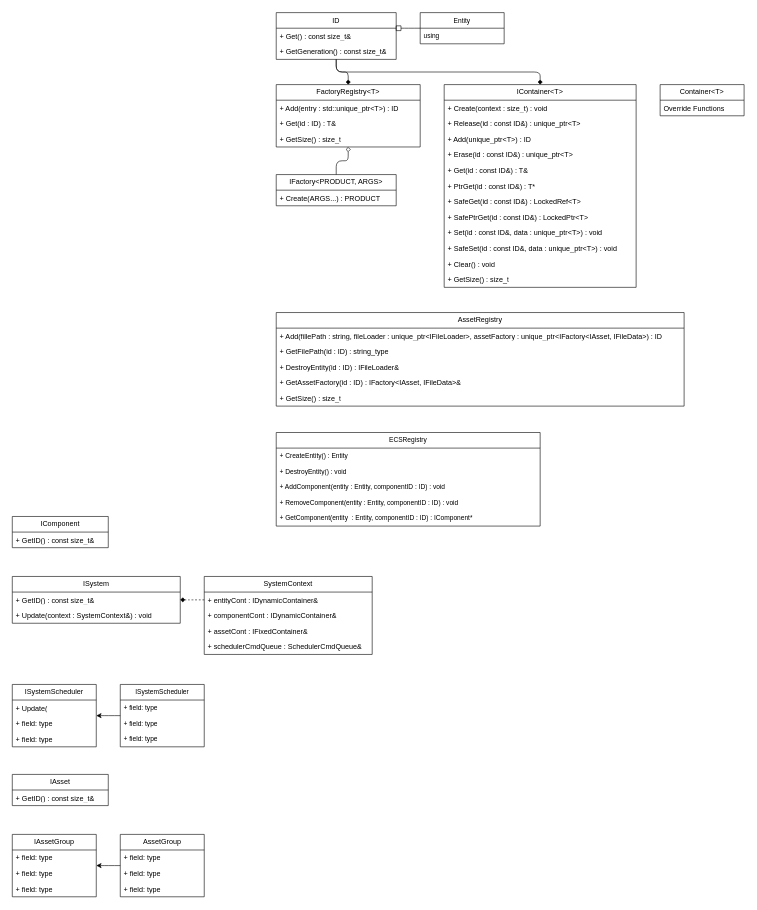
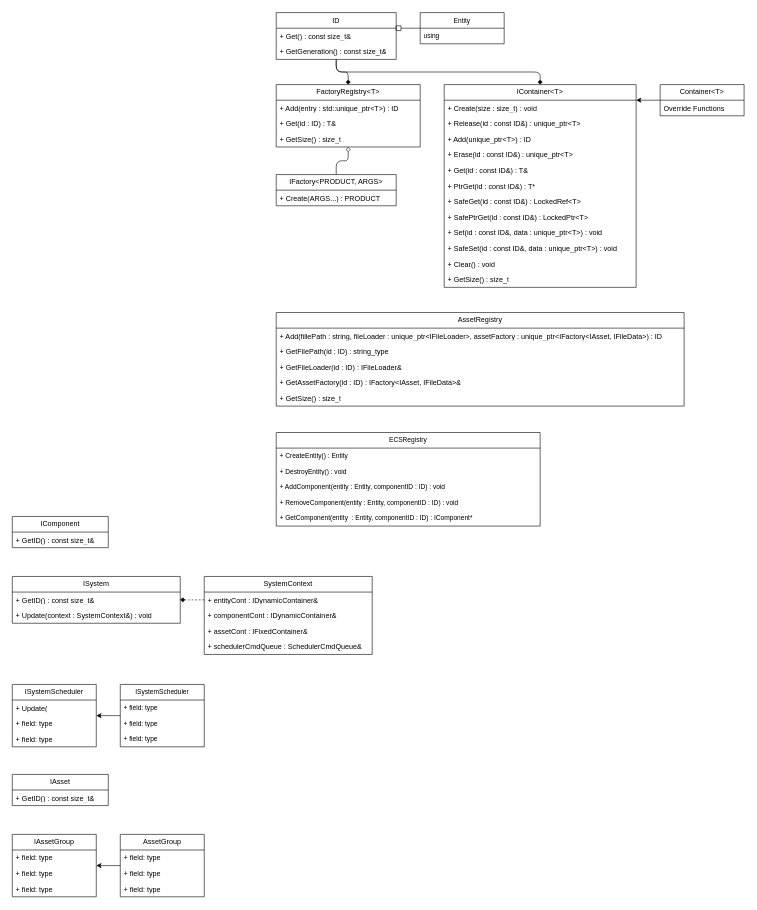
none -> (641, 100)
(506, 108) -> (499, 108)
(348, 368) -> (347, 368)
